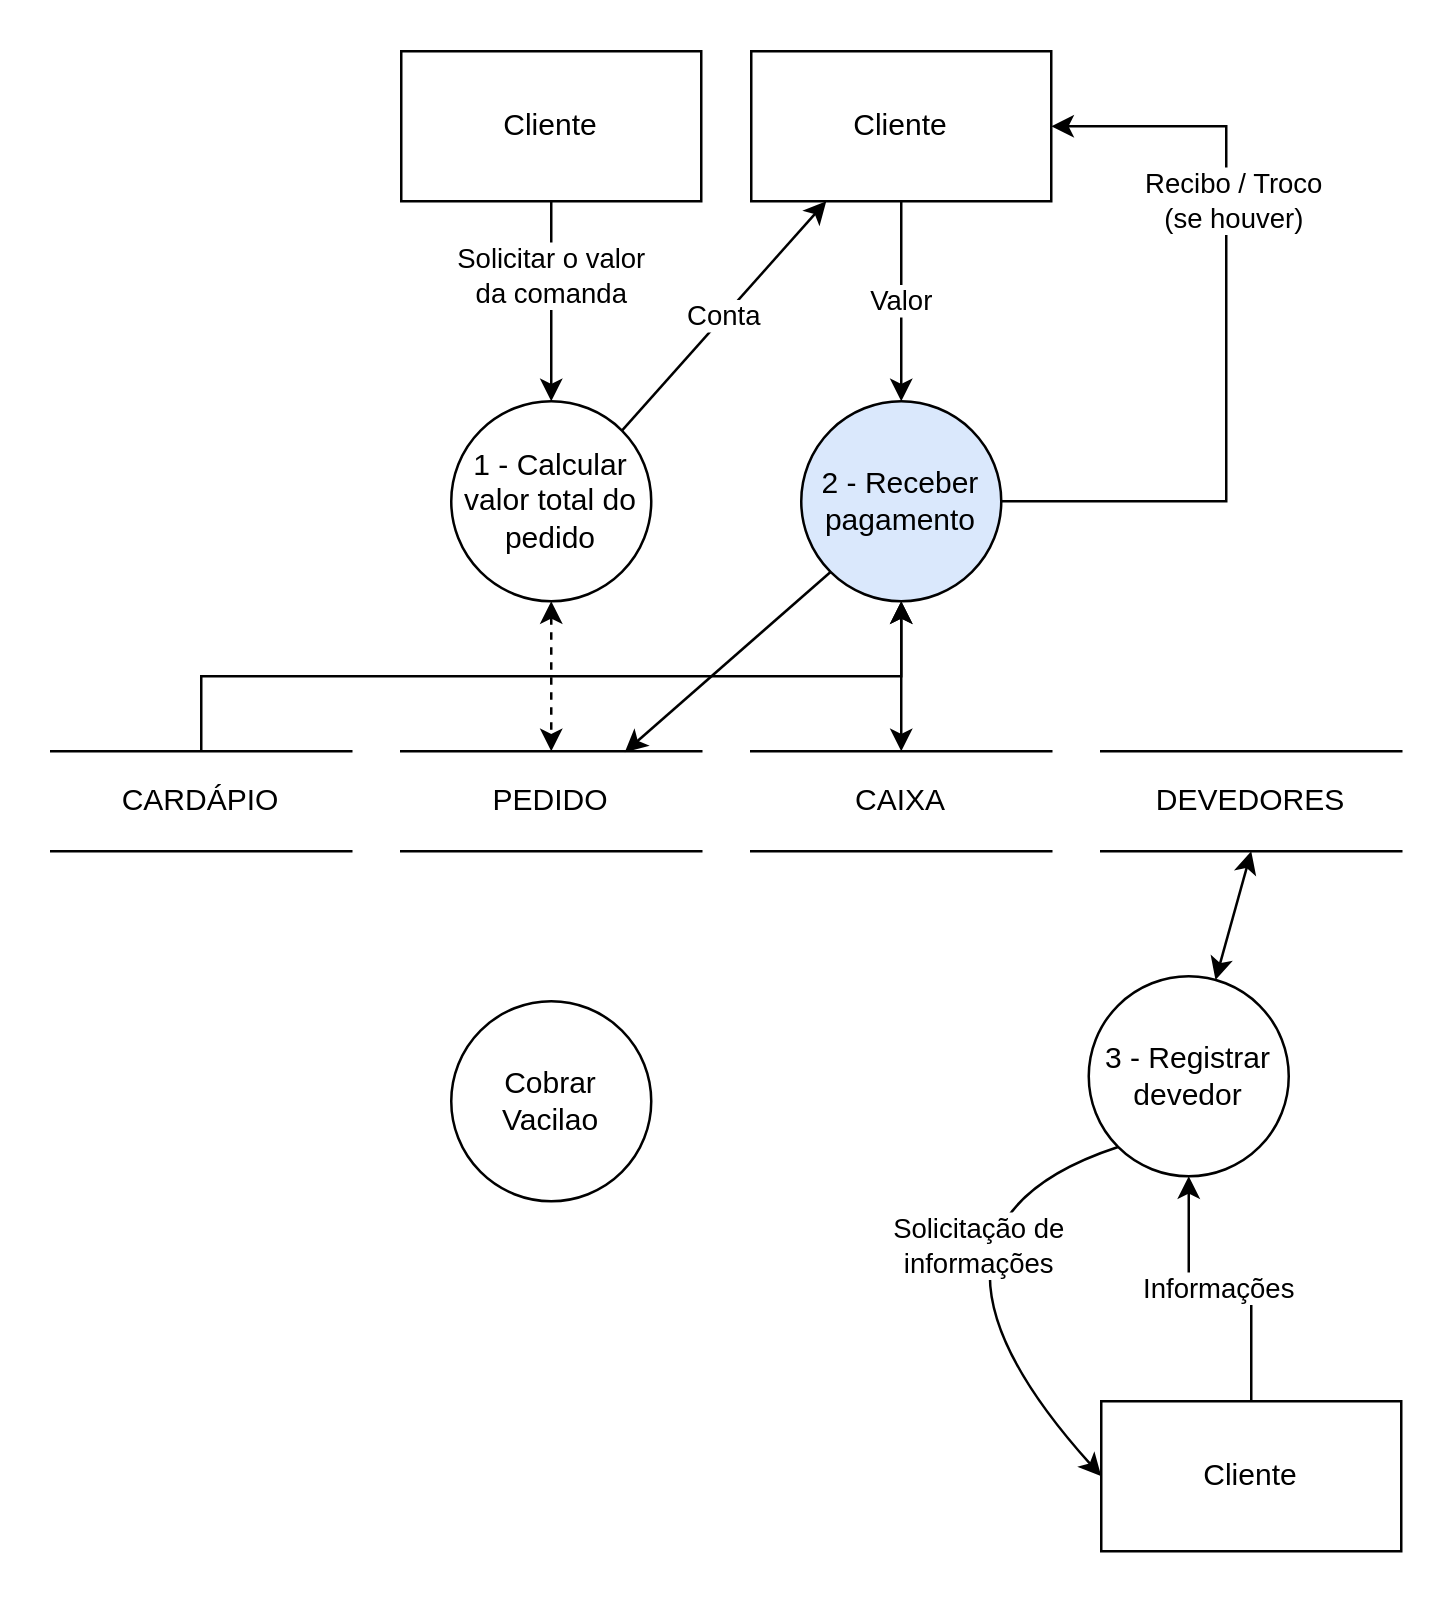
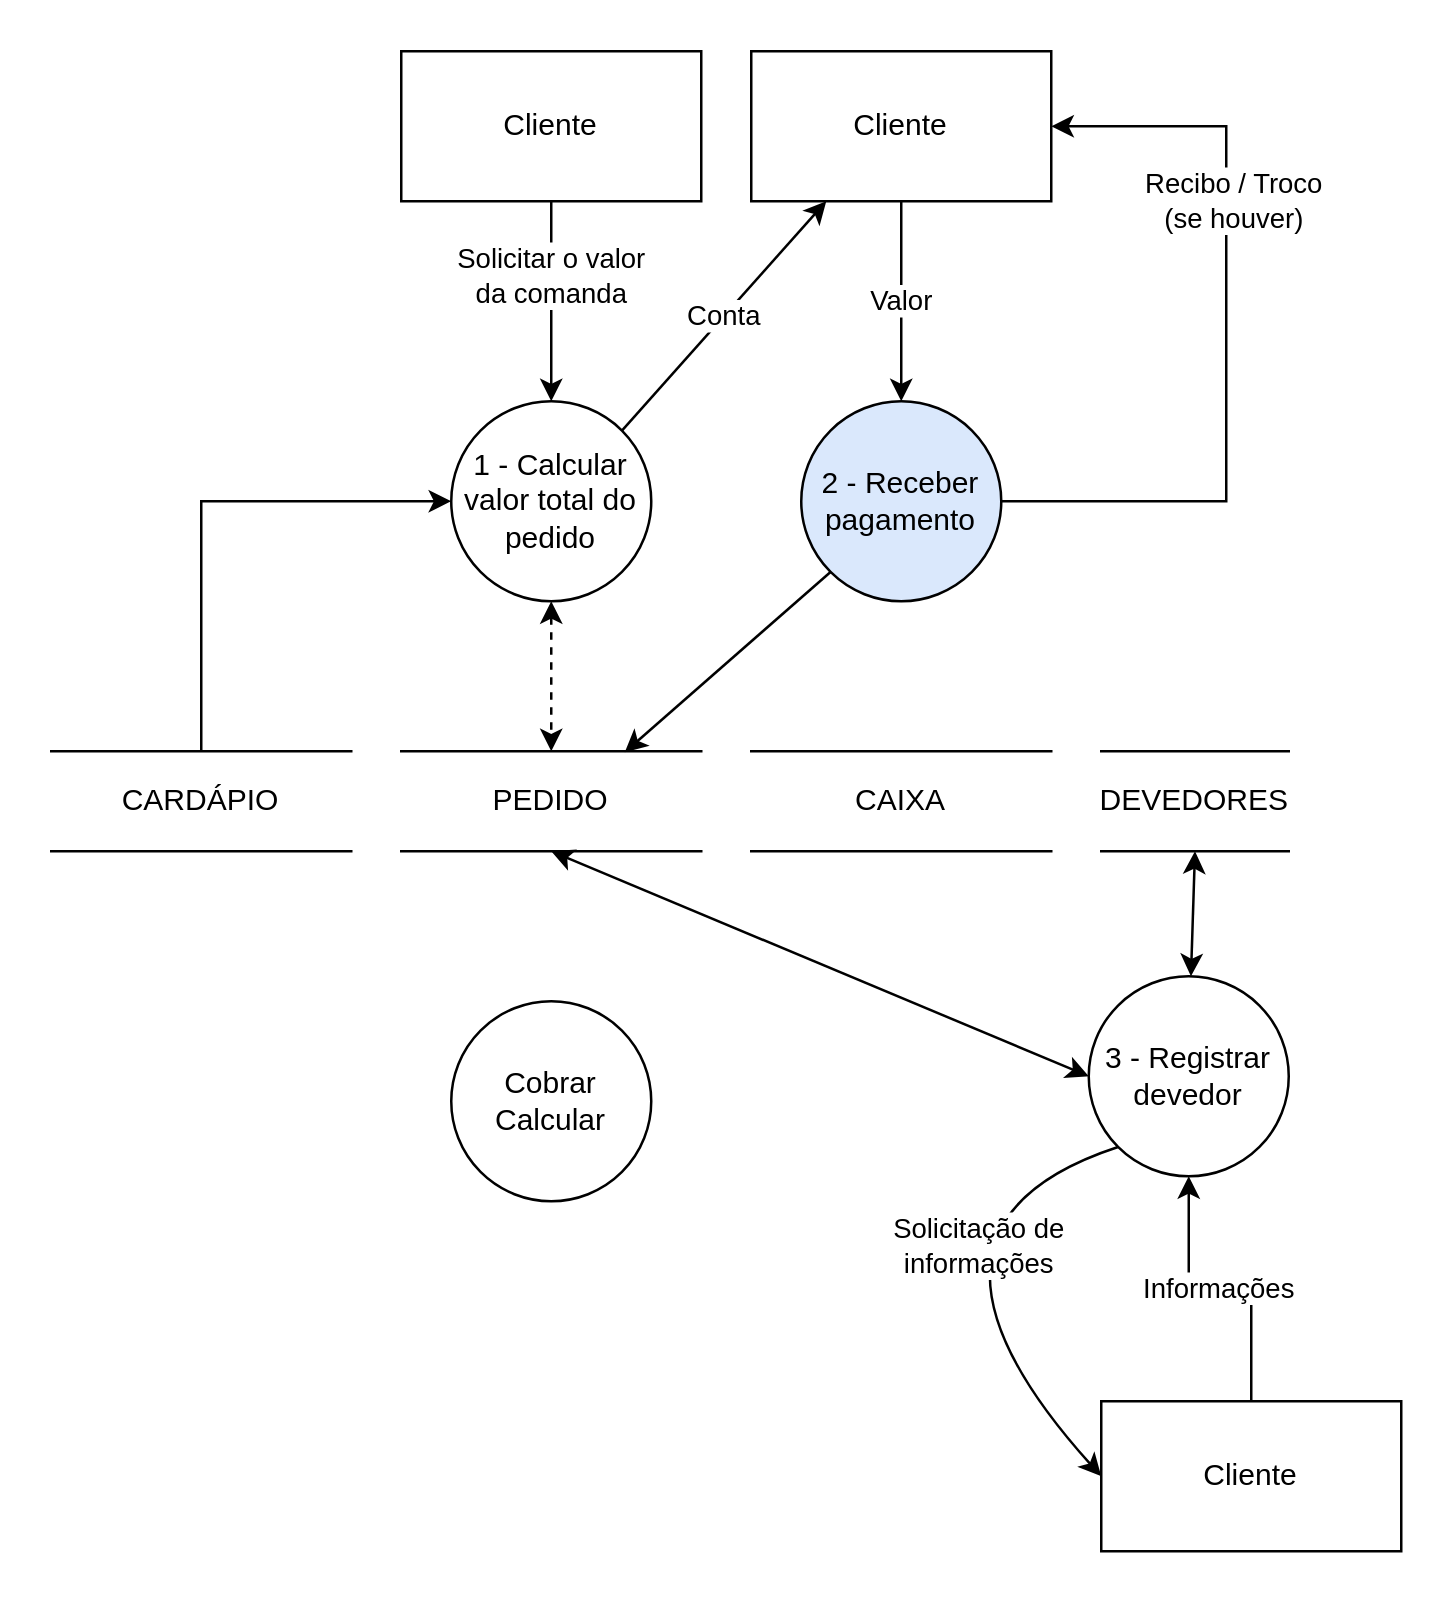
(372, 676) -> (229, 501)
(901, 708) -> none
(1251, 801) -> (1195, 801)
none -> (820, 964)
(551, 1101) -> (551, 1101)
